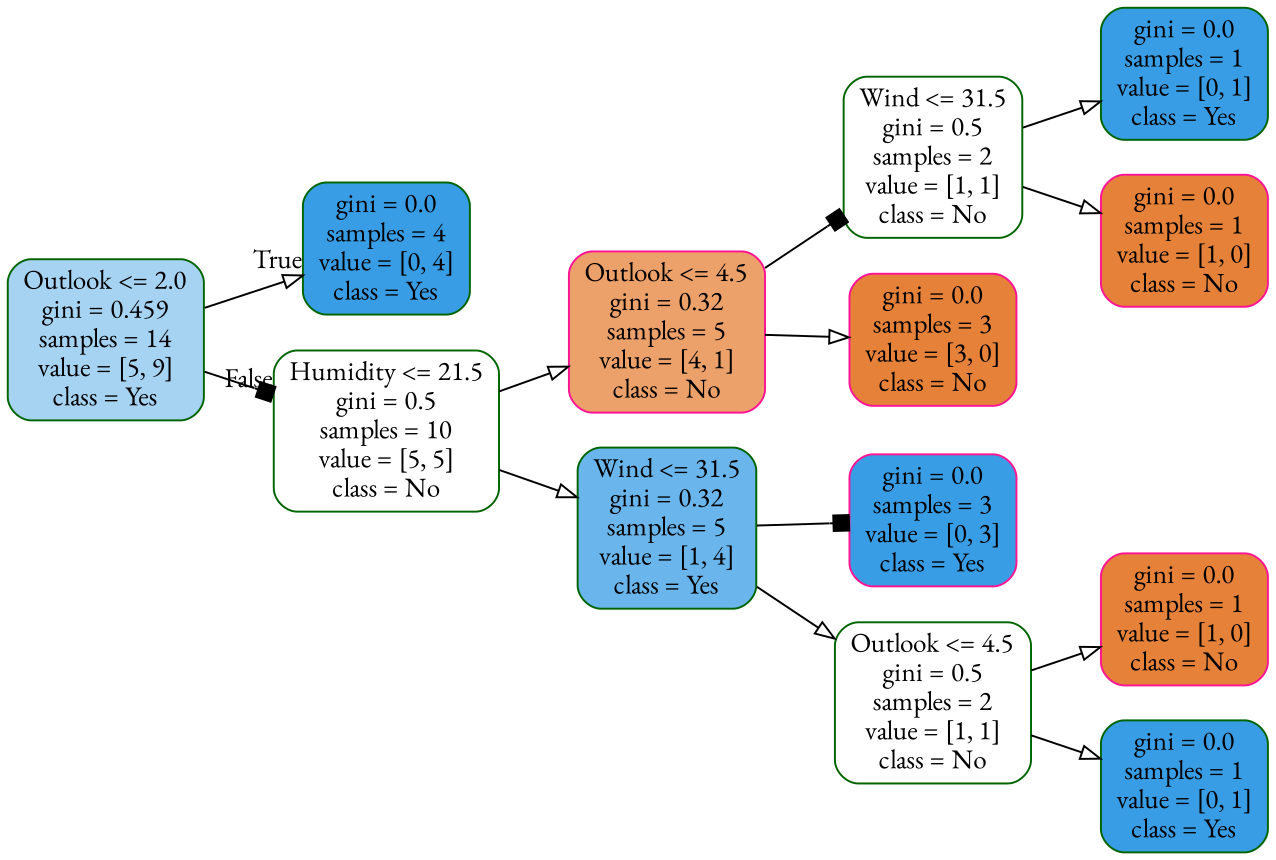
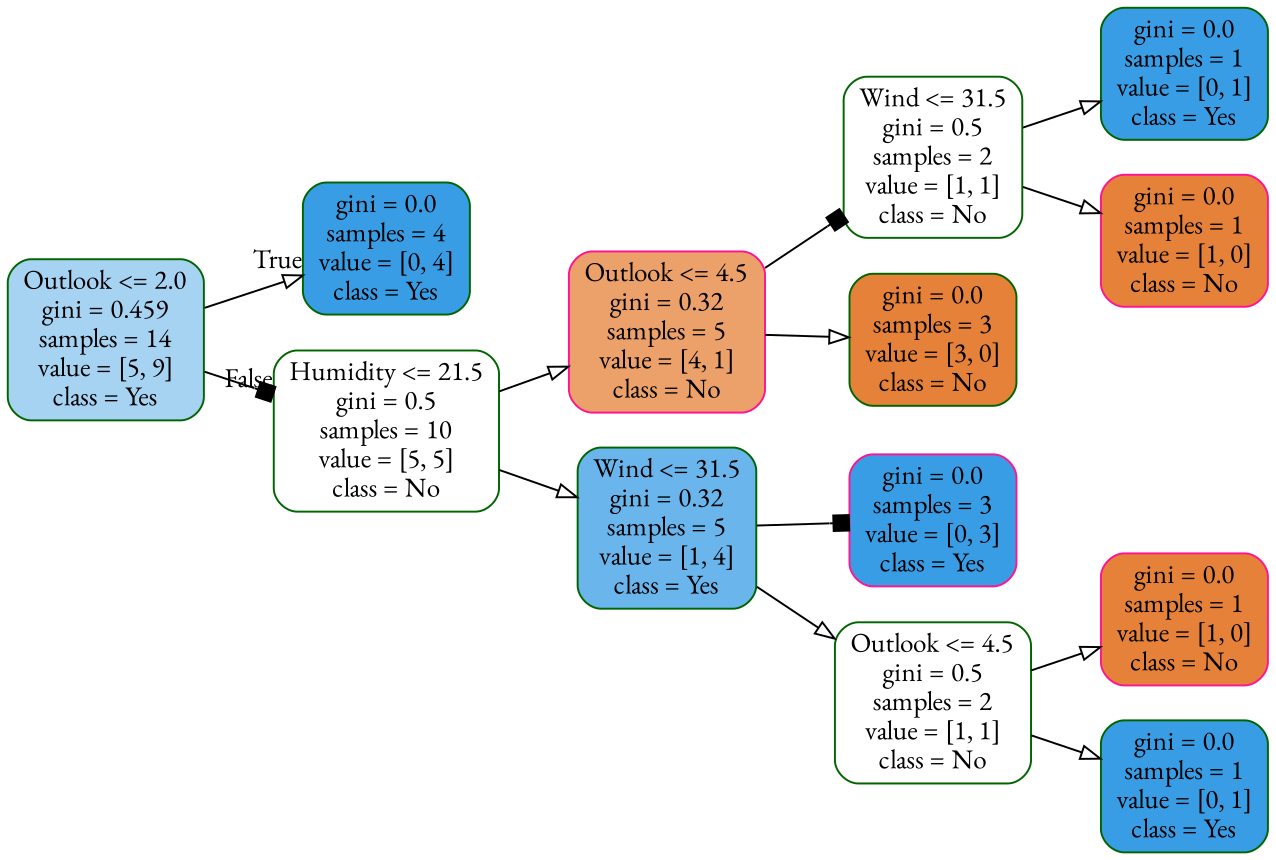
(933, 340) -> (933, 340)
